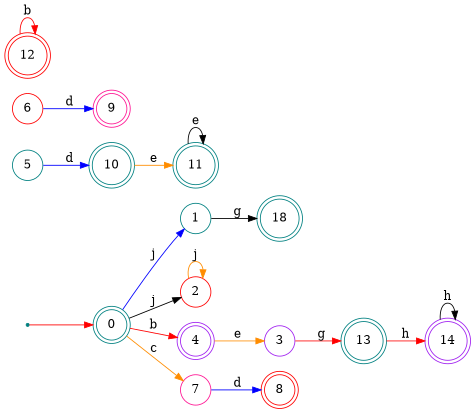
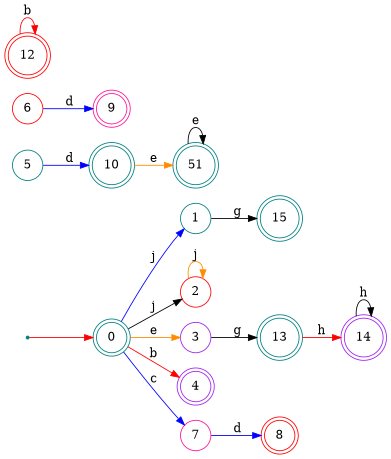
(196, 165) -> (196, 165)
(280, 218) -> (280, 218)
(235, 341) -> (151, 338)
(314, 341) -> (230, 338)
(152, 356) -> (150, 386)
